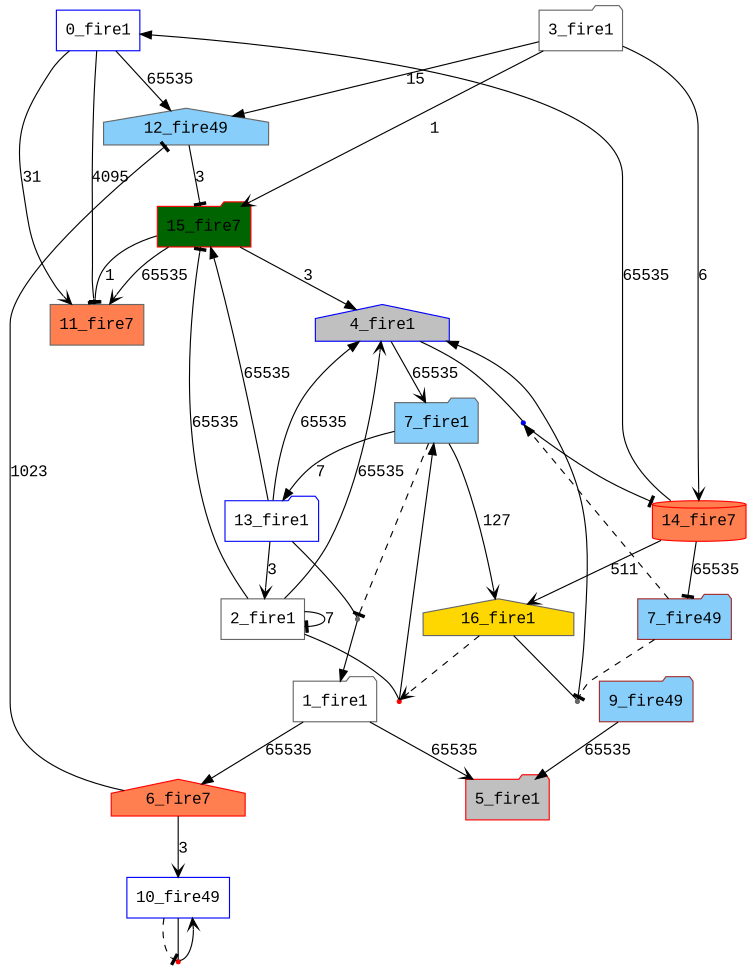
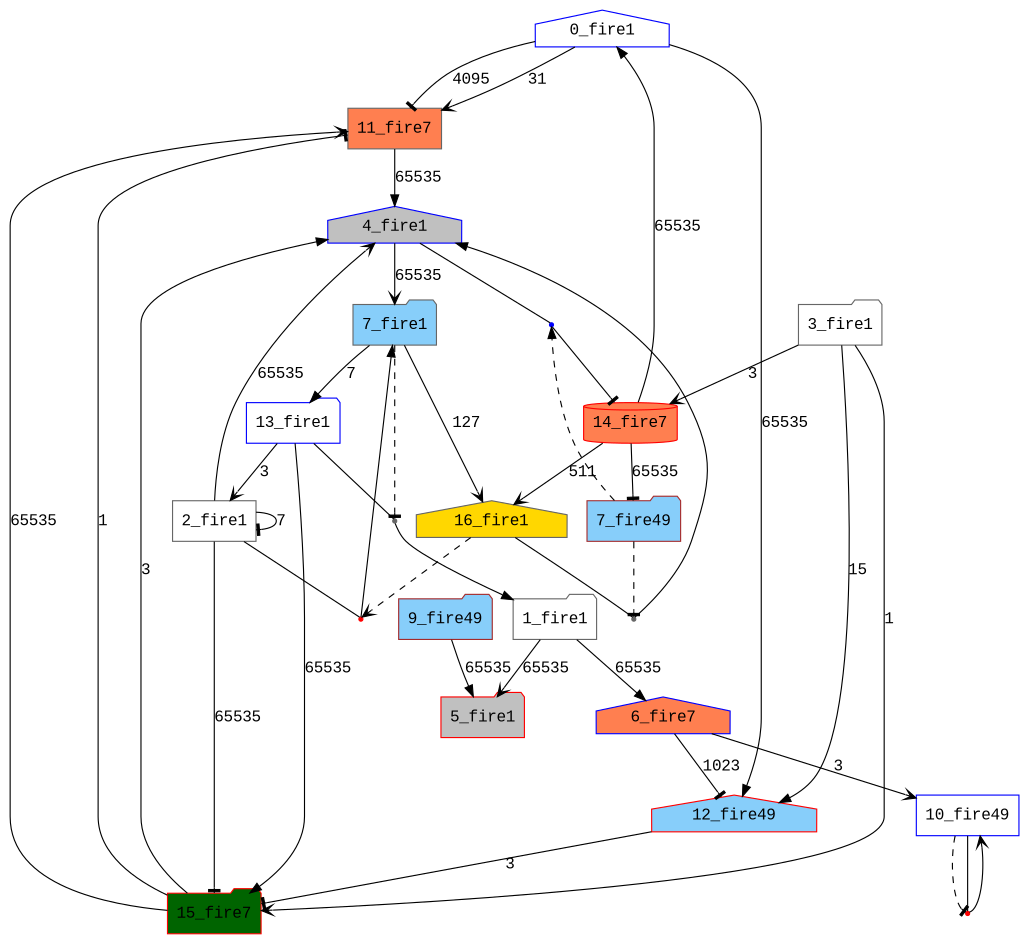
(98, 30) -> (602, 30)
(186, 129) -> (734, 815)
(703, 276) -> (753, 374)
(294, 415) -> (395, 172)
(178, 800) -> (663, 717)
